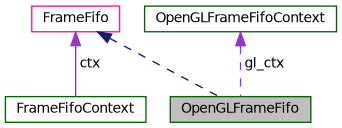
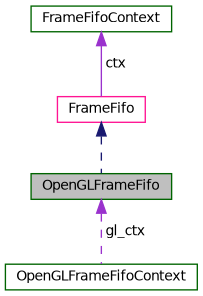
(76, 71) -> (101, 71)
(241, 71) -> (101, 239)
